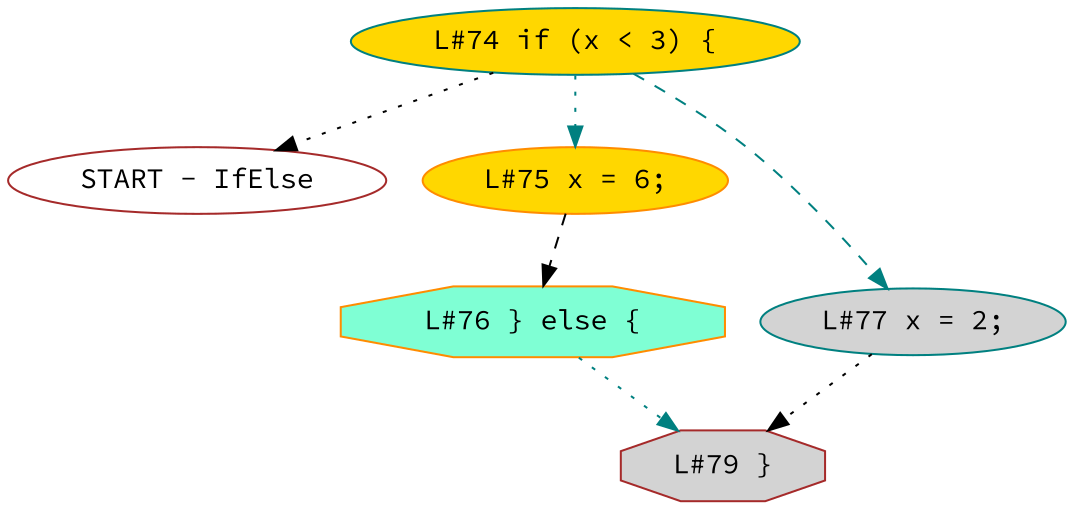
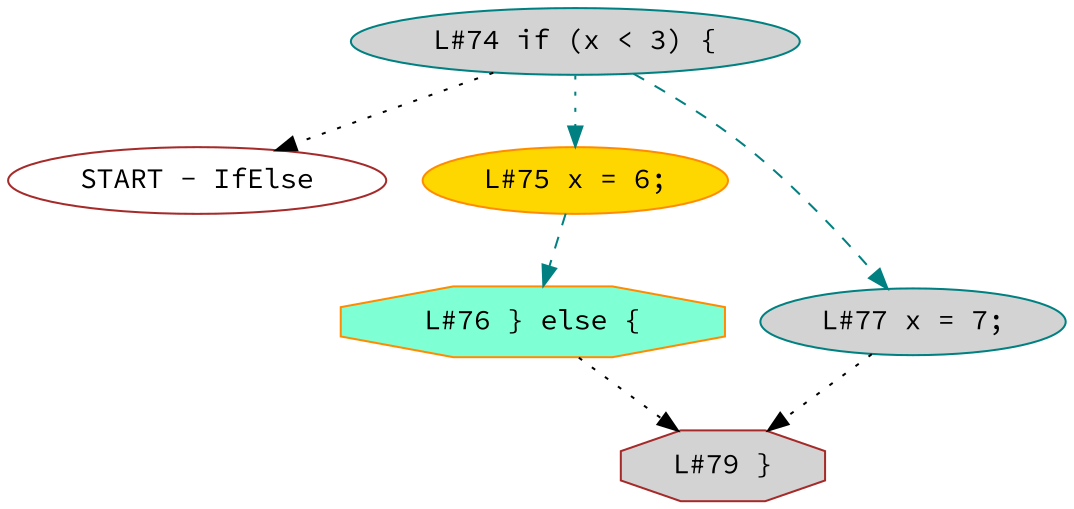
(575, 41) -> (575, 41)
(558, 240) -> (558, 240)
(913, 322) -> (913, 322)
(620, 388) -> (620, 388)
